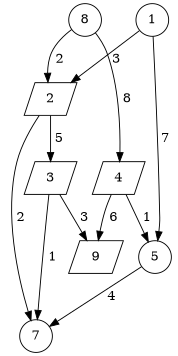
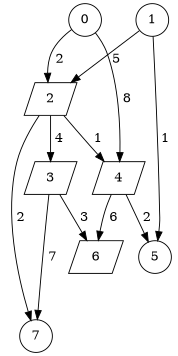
(85, 20) -> (85, 20)
(116, 59) -> (116, 59)
none -> (81, 135)
(59, 139) -> (59, 139)
(165, 139) -> (165, 139)
(147, 218) -> (147, 218)
(53, 257) -> (53, 257)
(96, 257) -> (96, 257)
(99, 294) -> none
